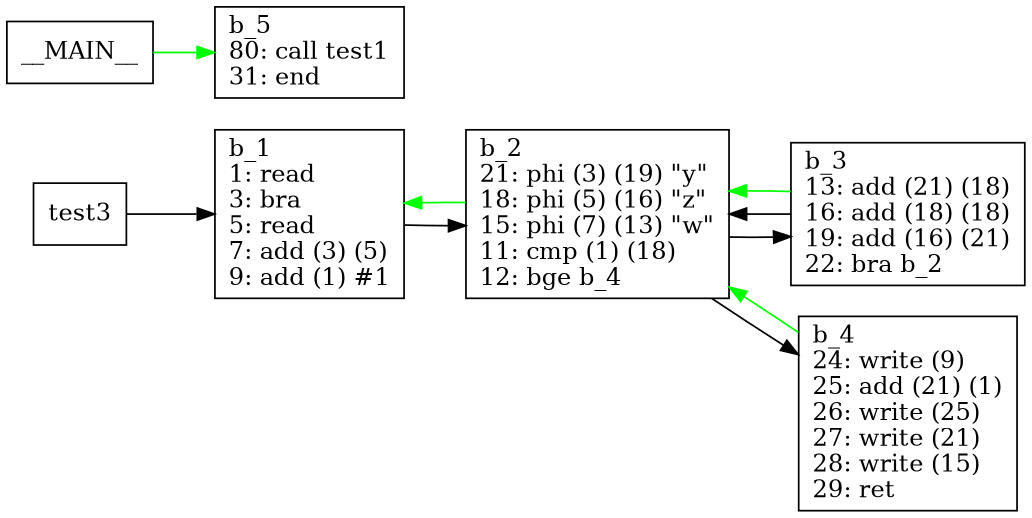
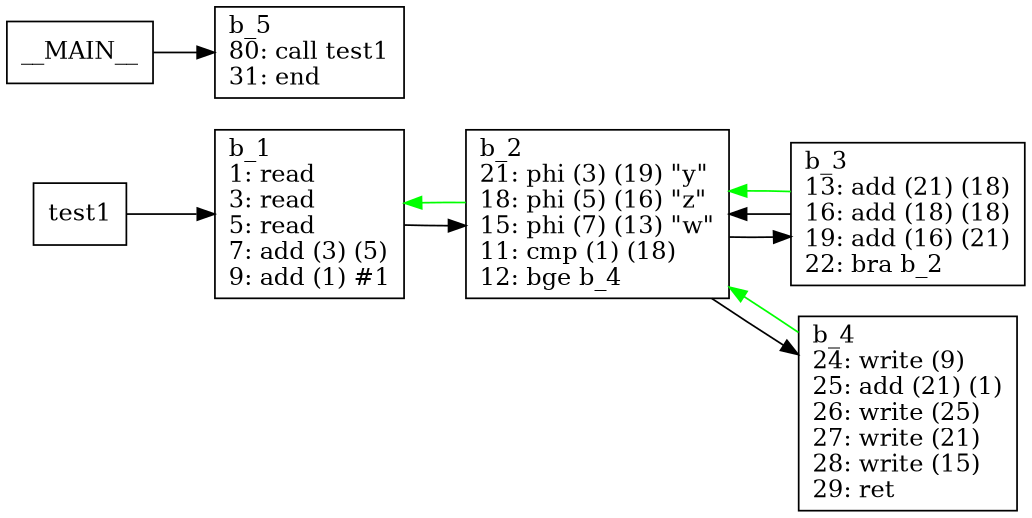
(175, 52) -> (175, 52)
(80, 214) -> (80, 214)
(310, 214) -> (310, 214)
